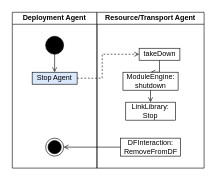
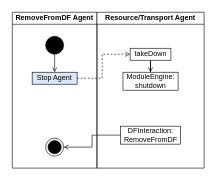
(55, 18) -> (55, 18)
(160, 54) -> (151, 54)
(151, 95) -> none
(151, 111) -> none
(151, 147) -> (151, 135)
